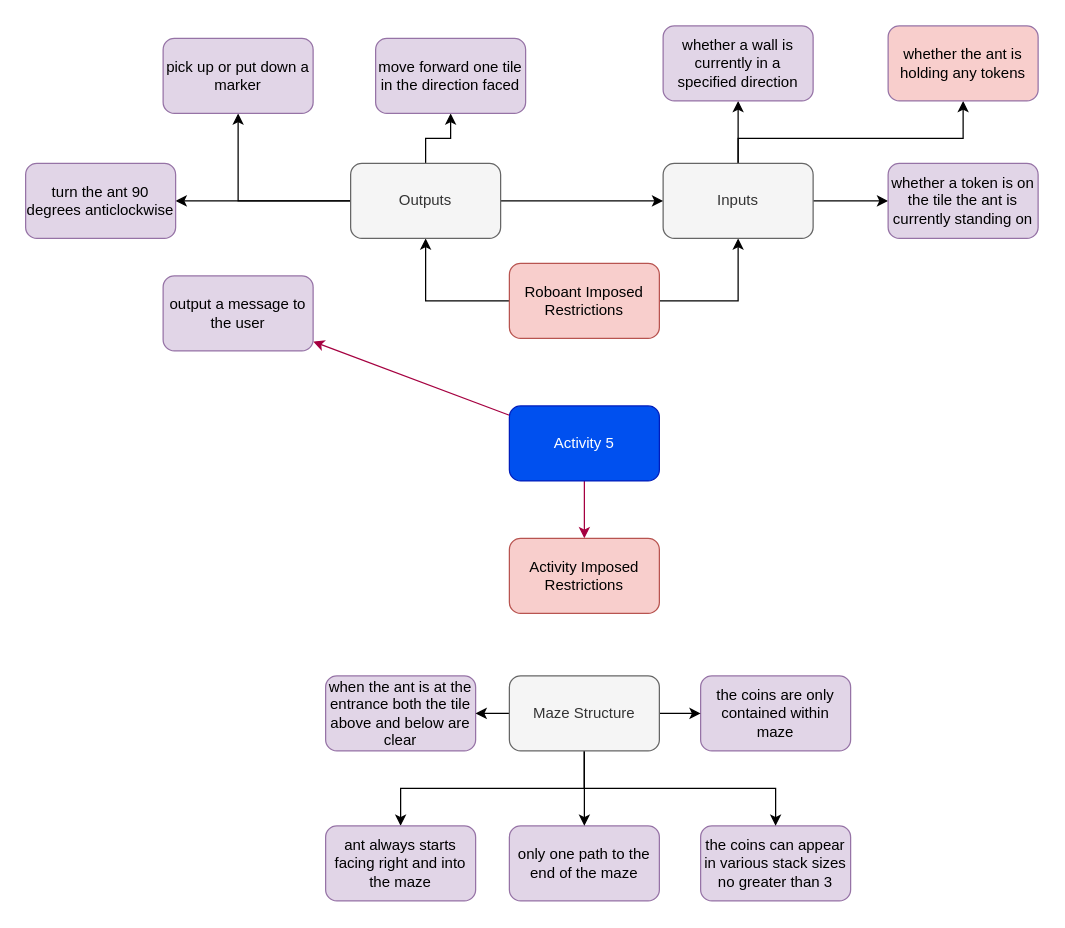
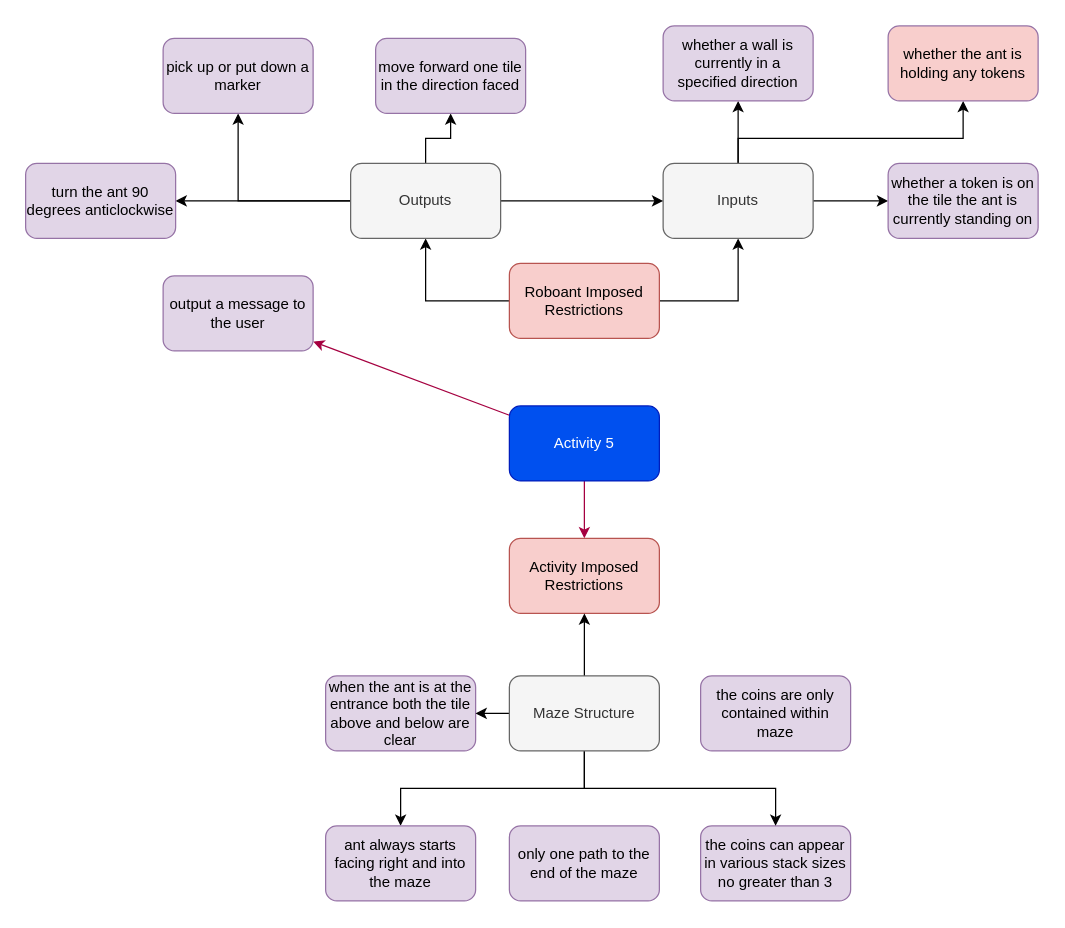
(684, 713) -> none
(584, 804) -> (584, 648)
